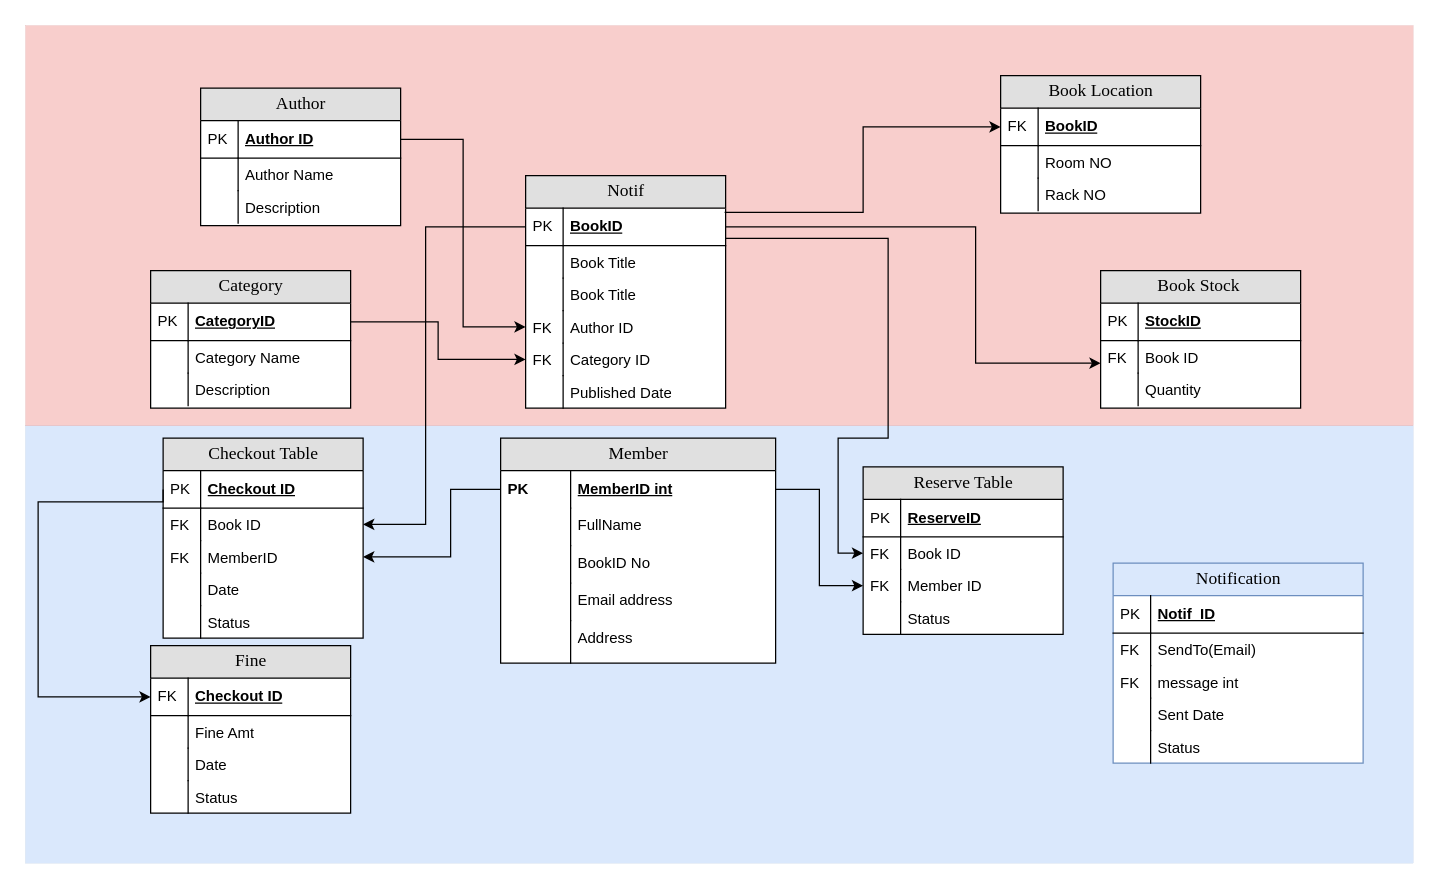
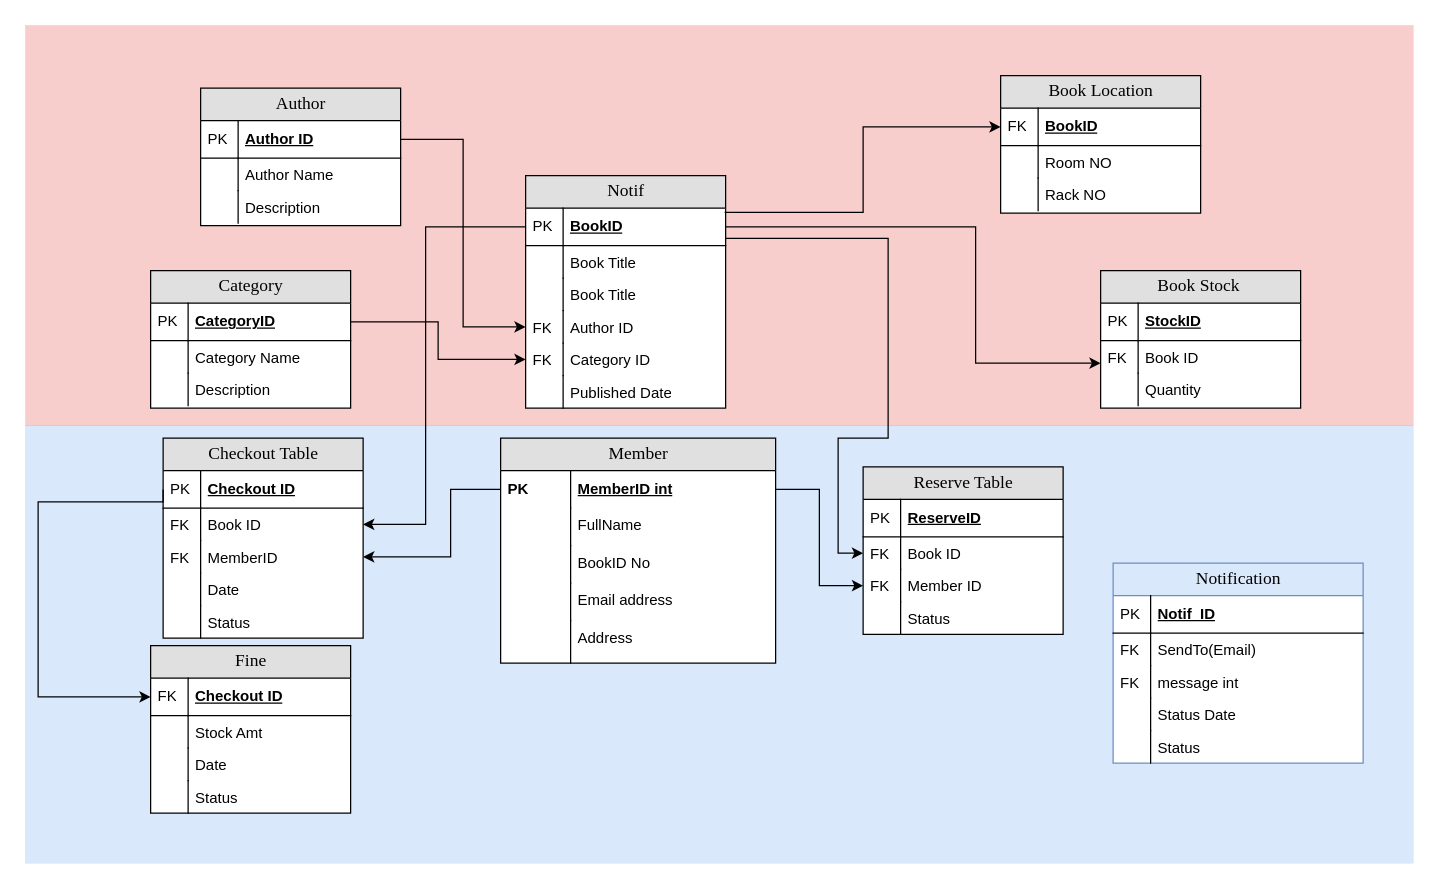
(1194, 716) -> (1202, 716)
(225, 733) -> (231, 733)
